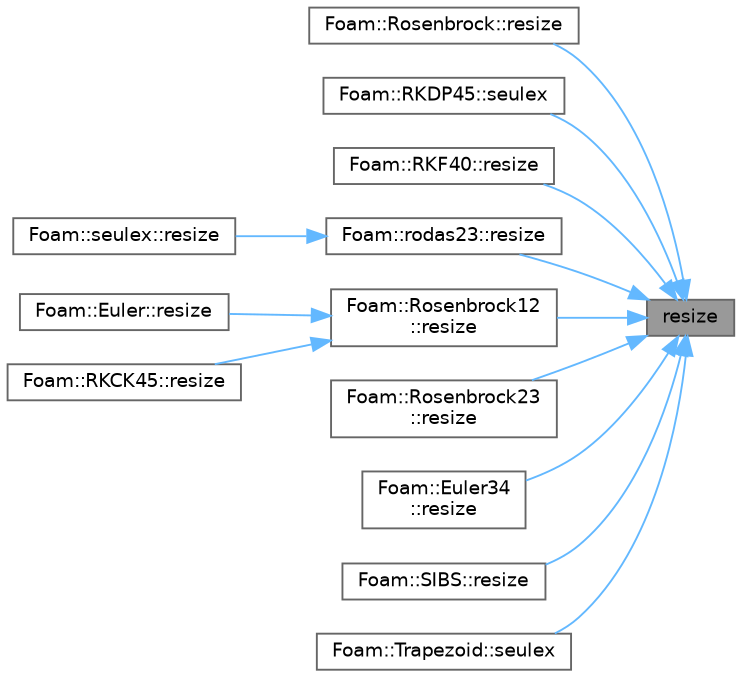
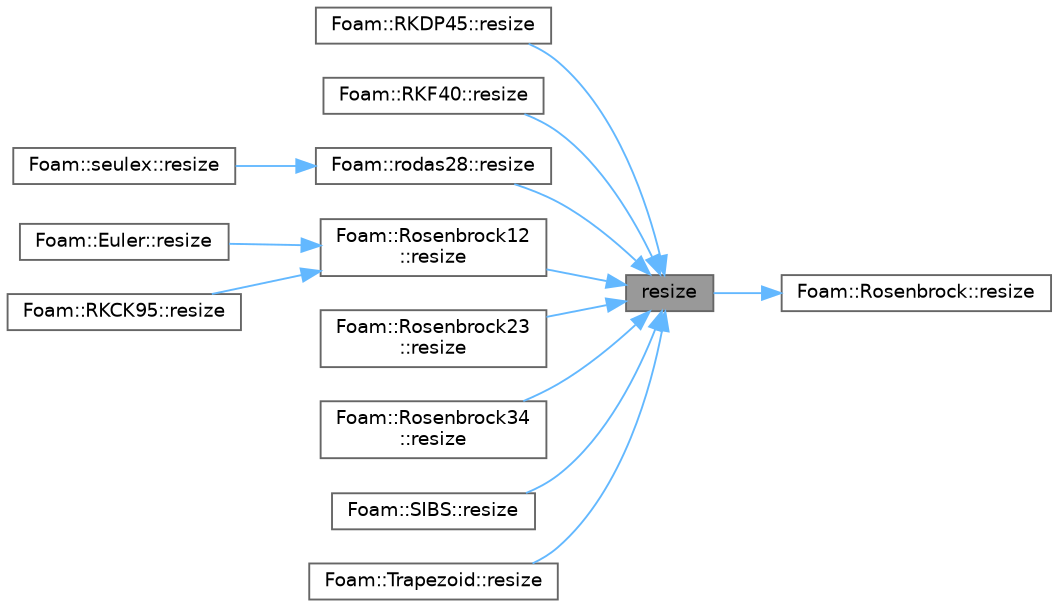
(444, 96) -> (434, 26)
(642, 148) -> (738, 293)
(444, 236) -> (434, 166)
(124, 382) -> (124, 312)
(444, 500) -> (434, 430)
(444, 652) -> (434, 581)
